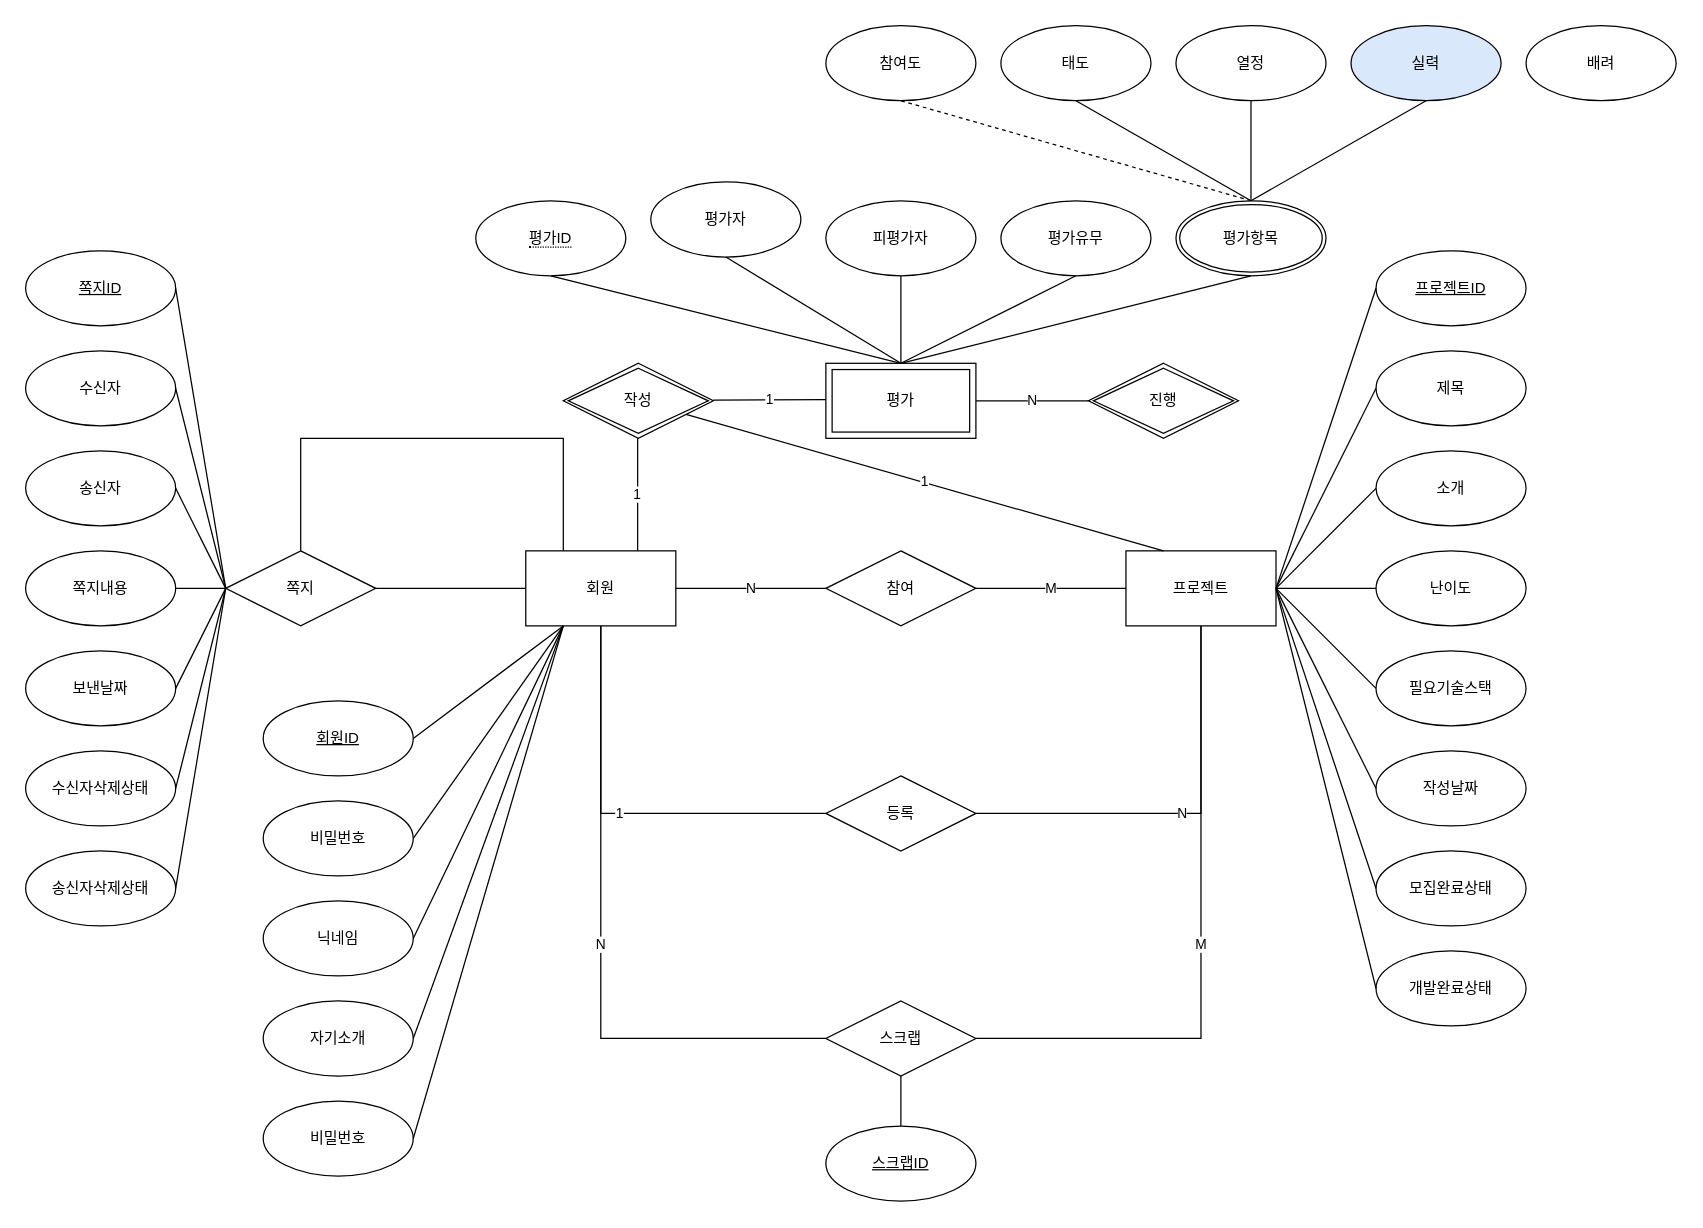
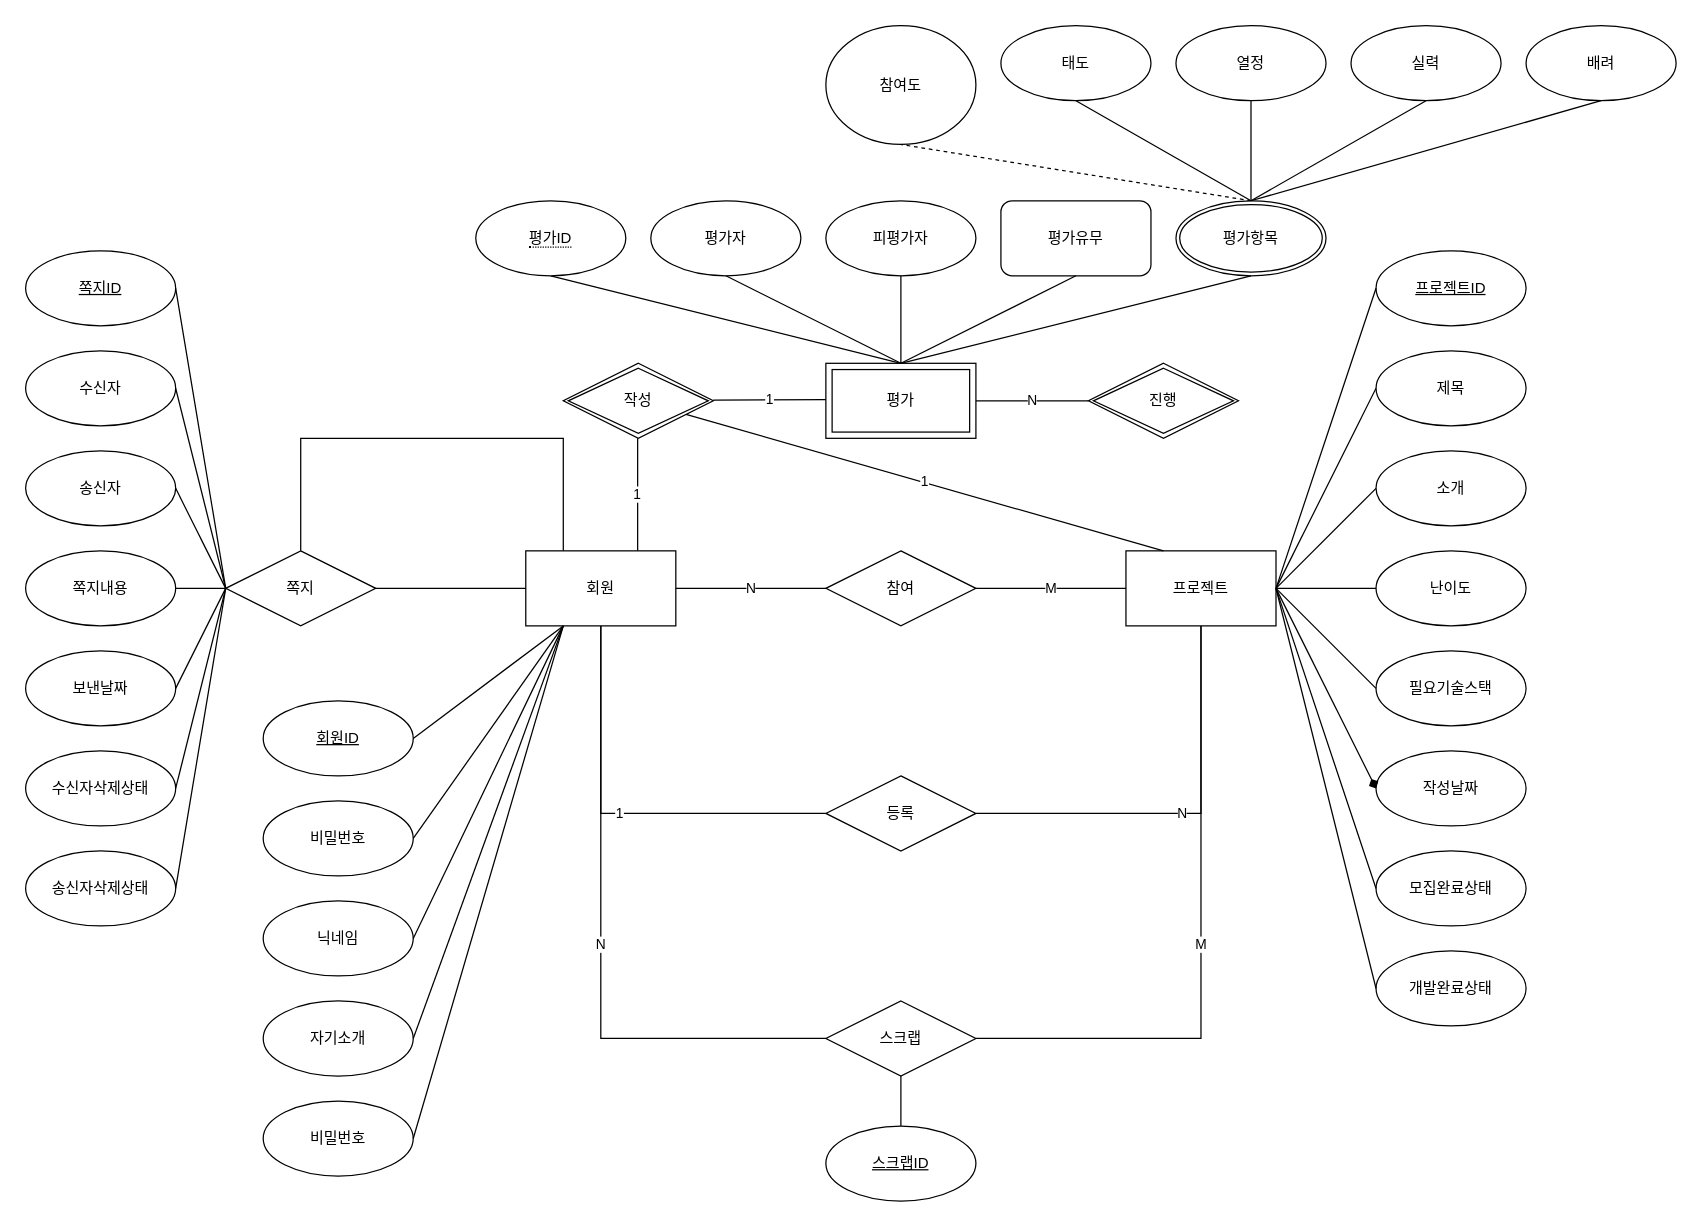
(901, 63) -> (901, 85)
(1426, 63) -> (1426, 63)
none -> (1427, 150)
(726, 219) -> (726, 238)
(1076, 238) -> (1076, 238)
(1373, 783) -> (1371, 779)
